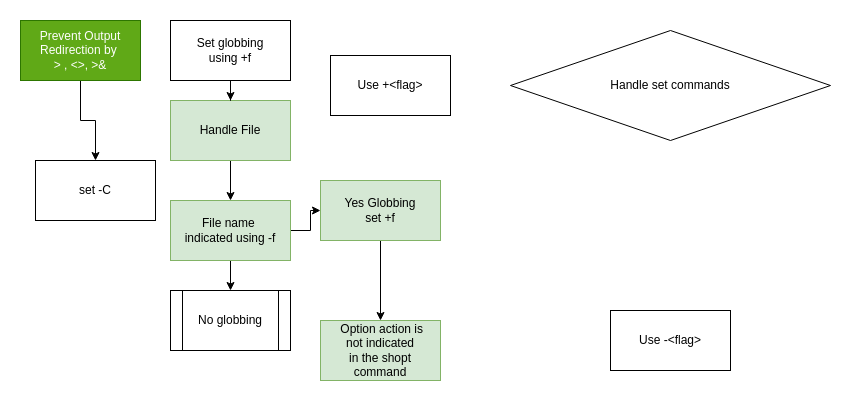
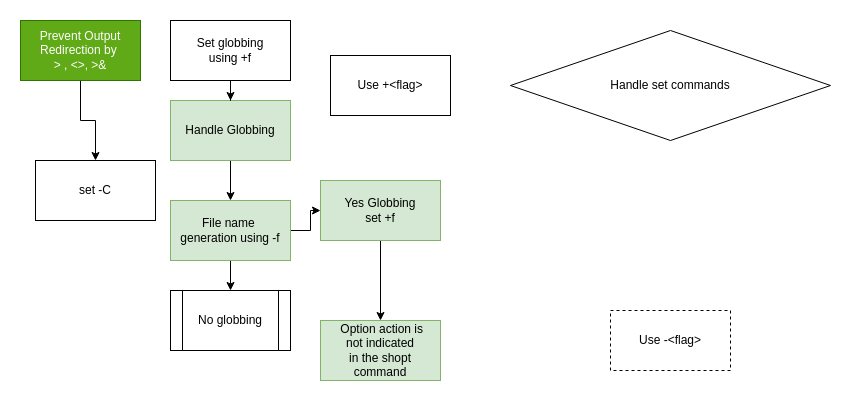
(231, 131) -> (231, 131)
(231, 231) -> (231, 231)
(671, 341) -> (671, 341)
